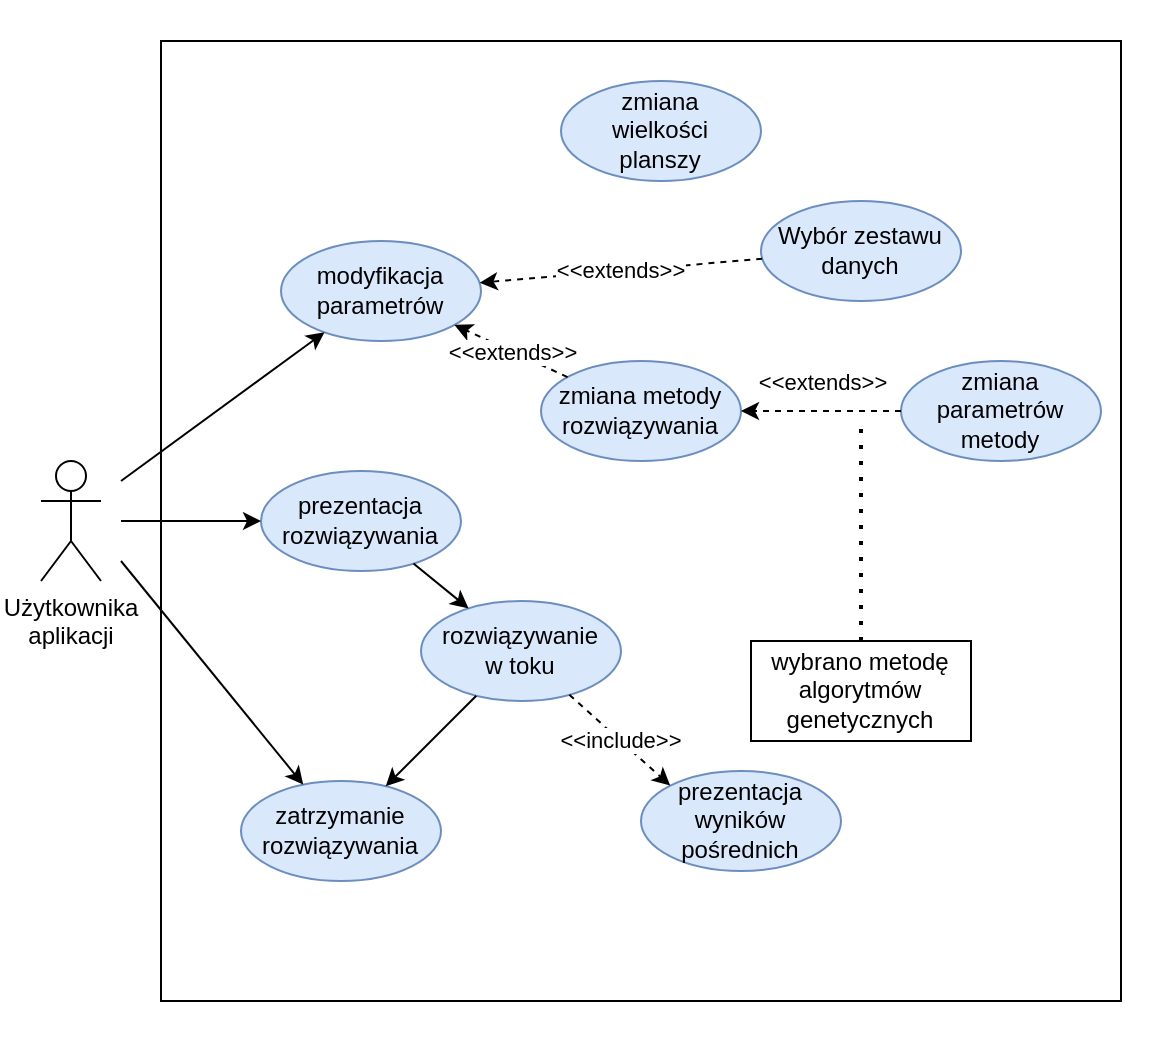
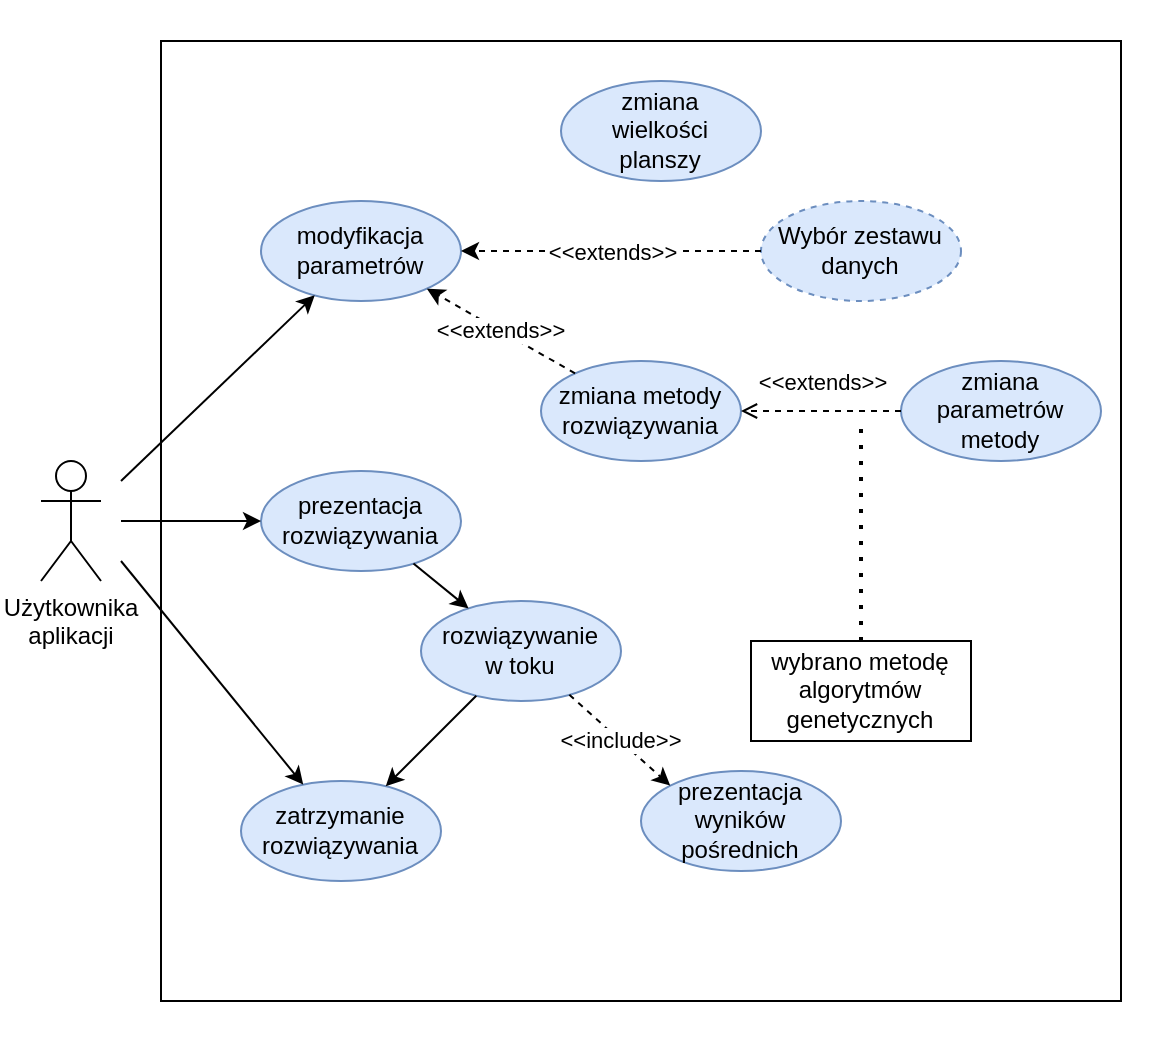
(861, 251) -> (861, 251)
(381, 291) -> (361, 251)
(756, 411) -> (752, 411)
